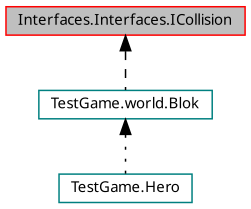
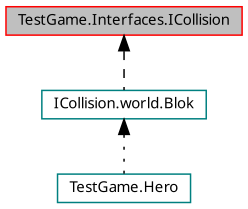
(126, 21) -> (124, 21)
(126, 105) -> (124, 105)
